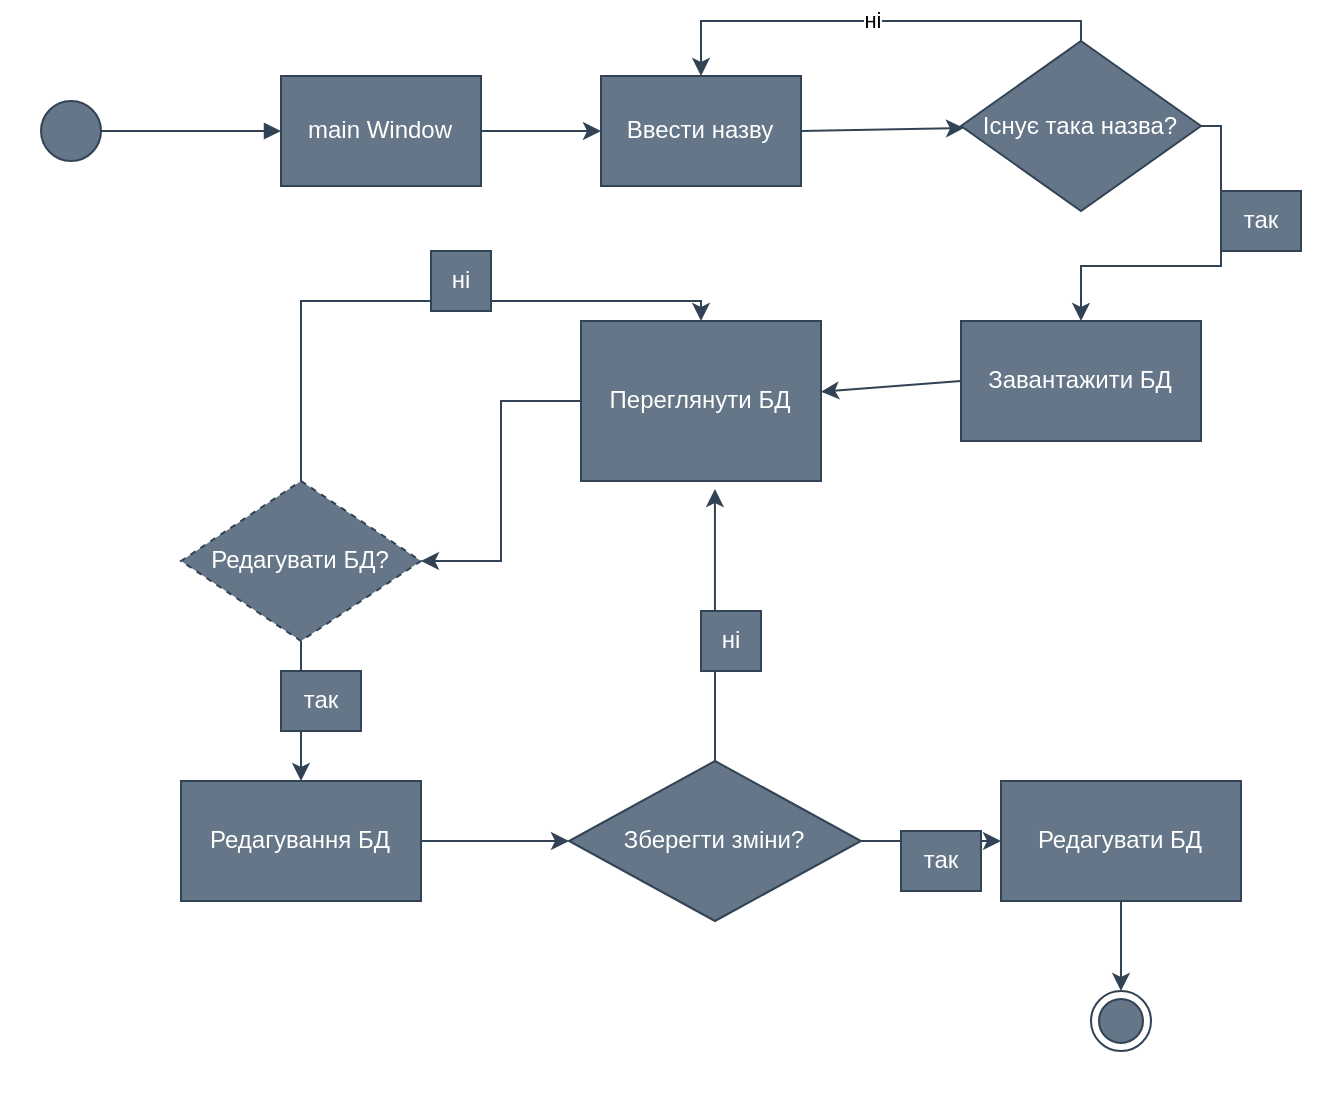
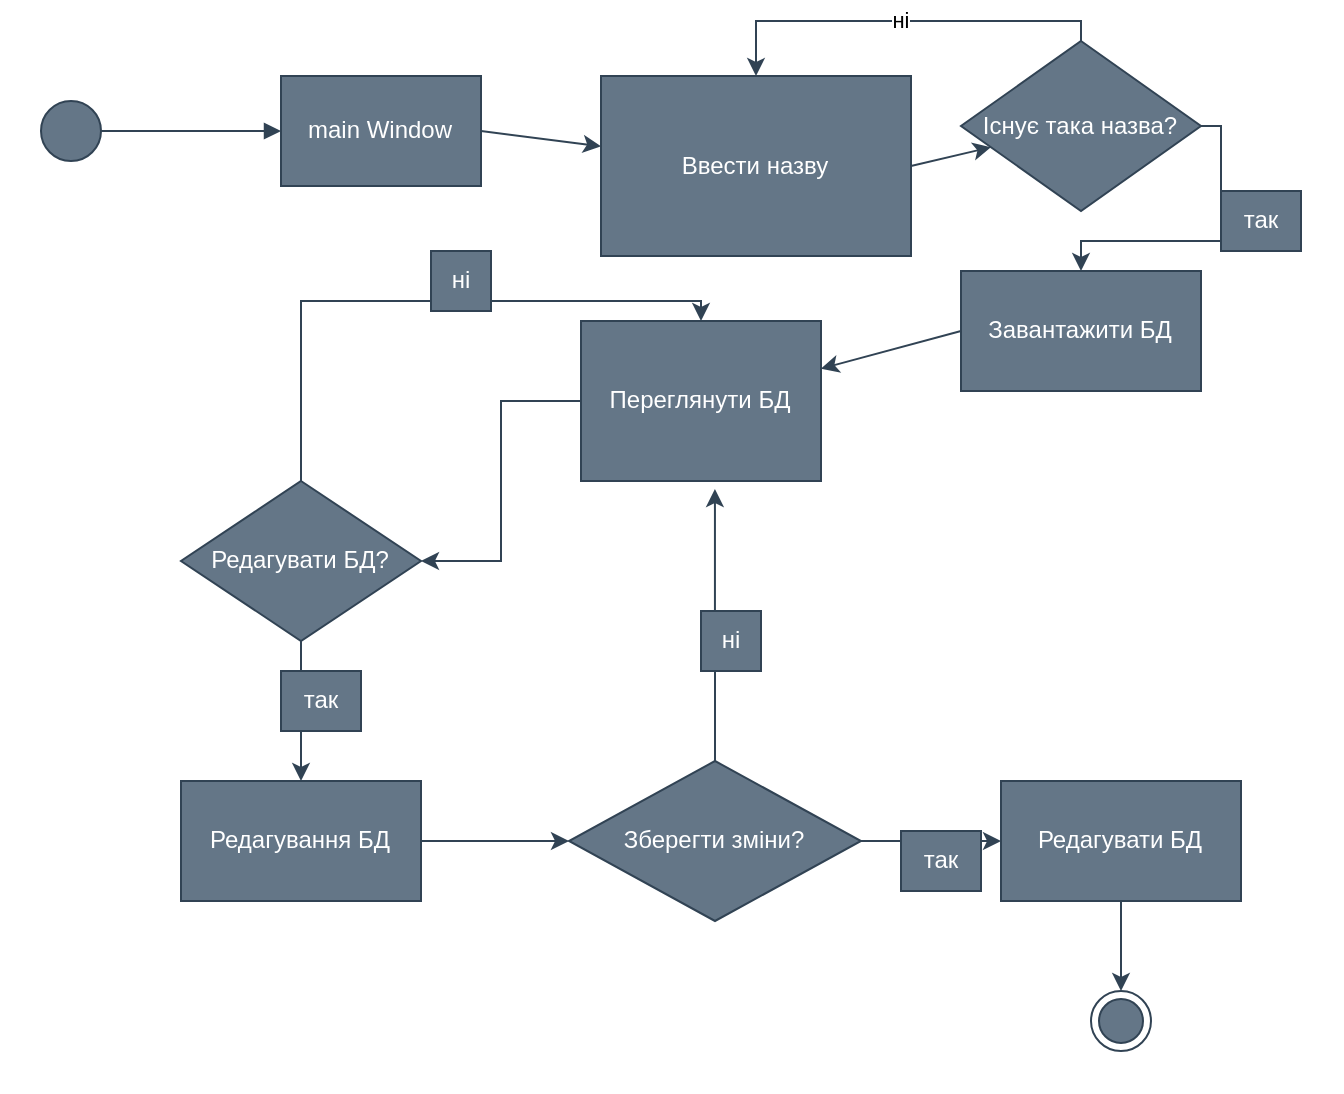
(701, 131) -> (756, 166)
(1081, 381) -> (1081, 331)
(301, 561) -> (301, 561)
